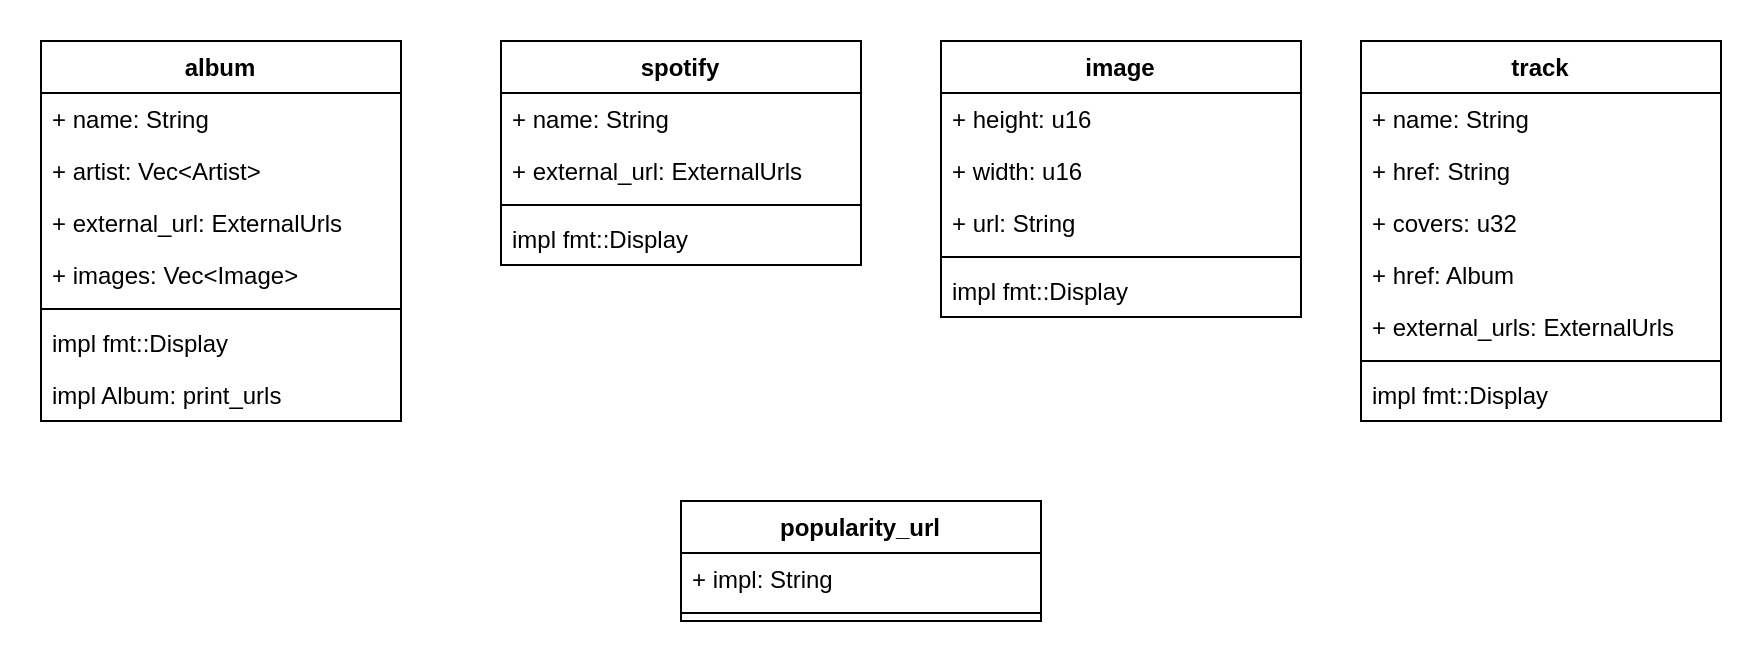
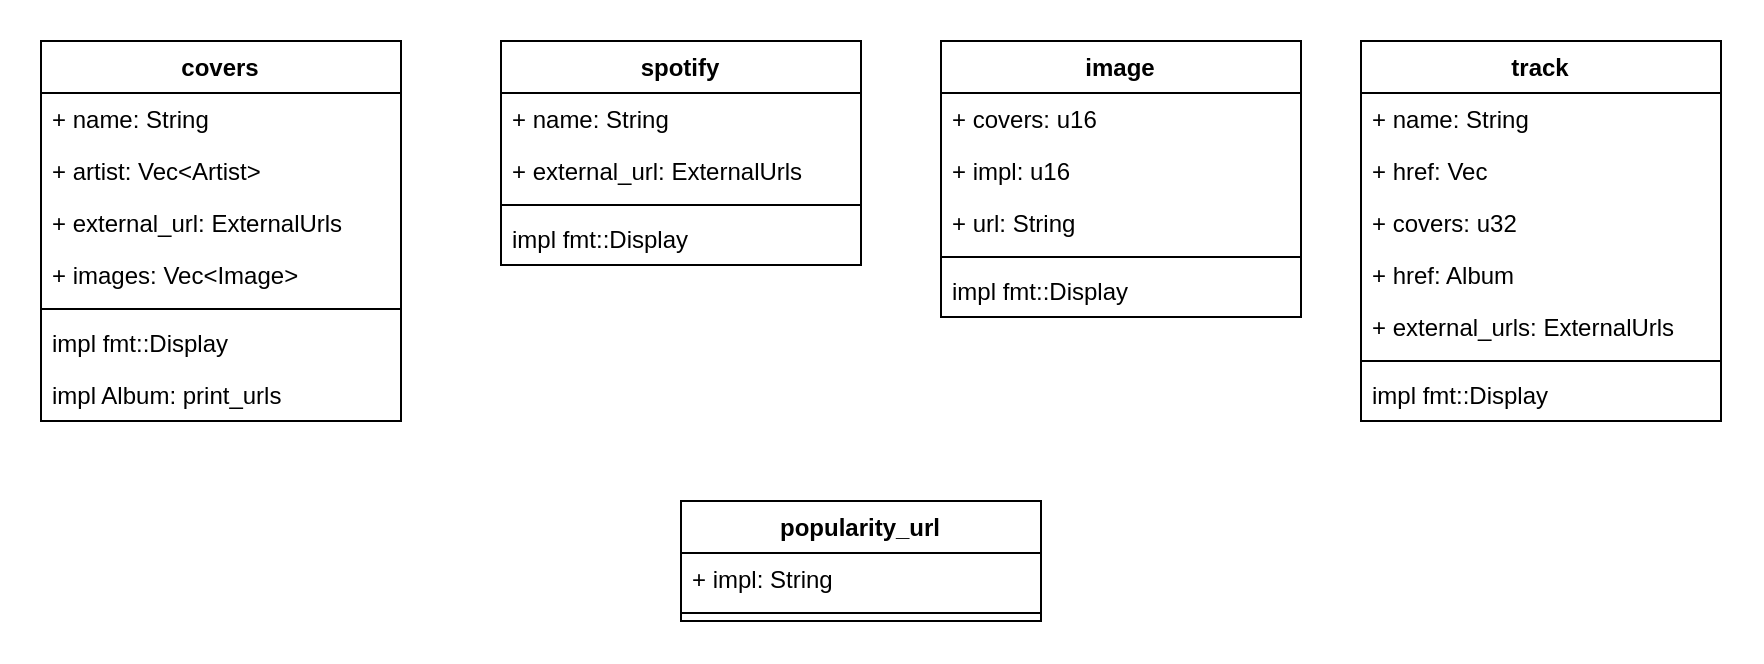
(220, 68) -> (220, 68)
(1027, 120) -> (1030, 120)
(1020, 172) -> (1010, 172)
(1454, 172) -> (1437, 172)
